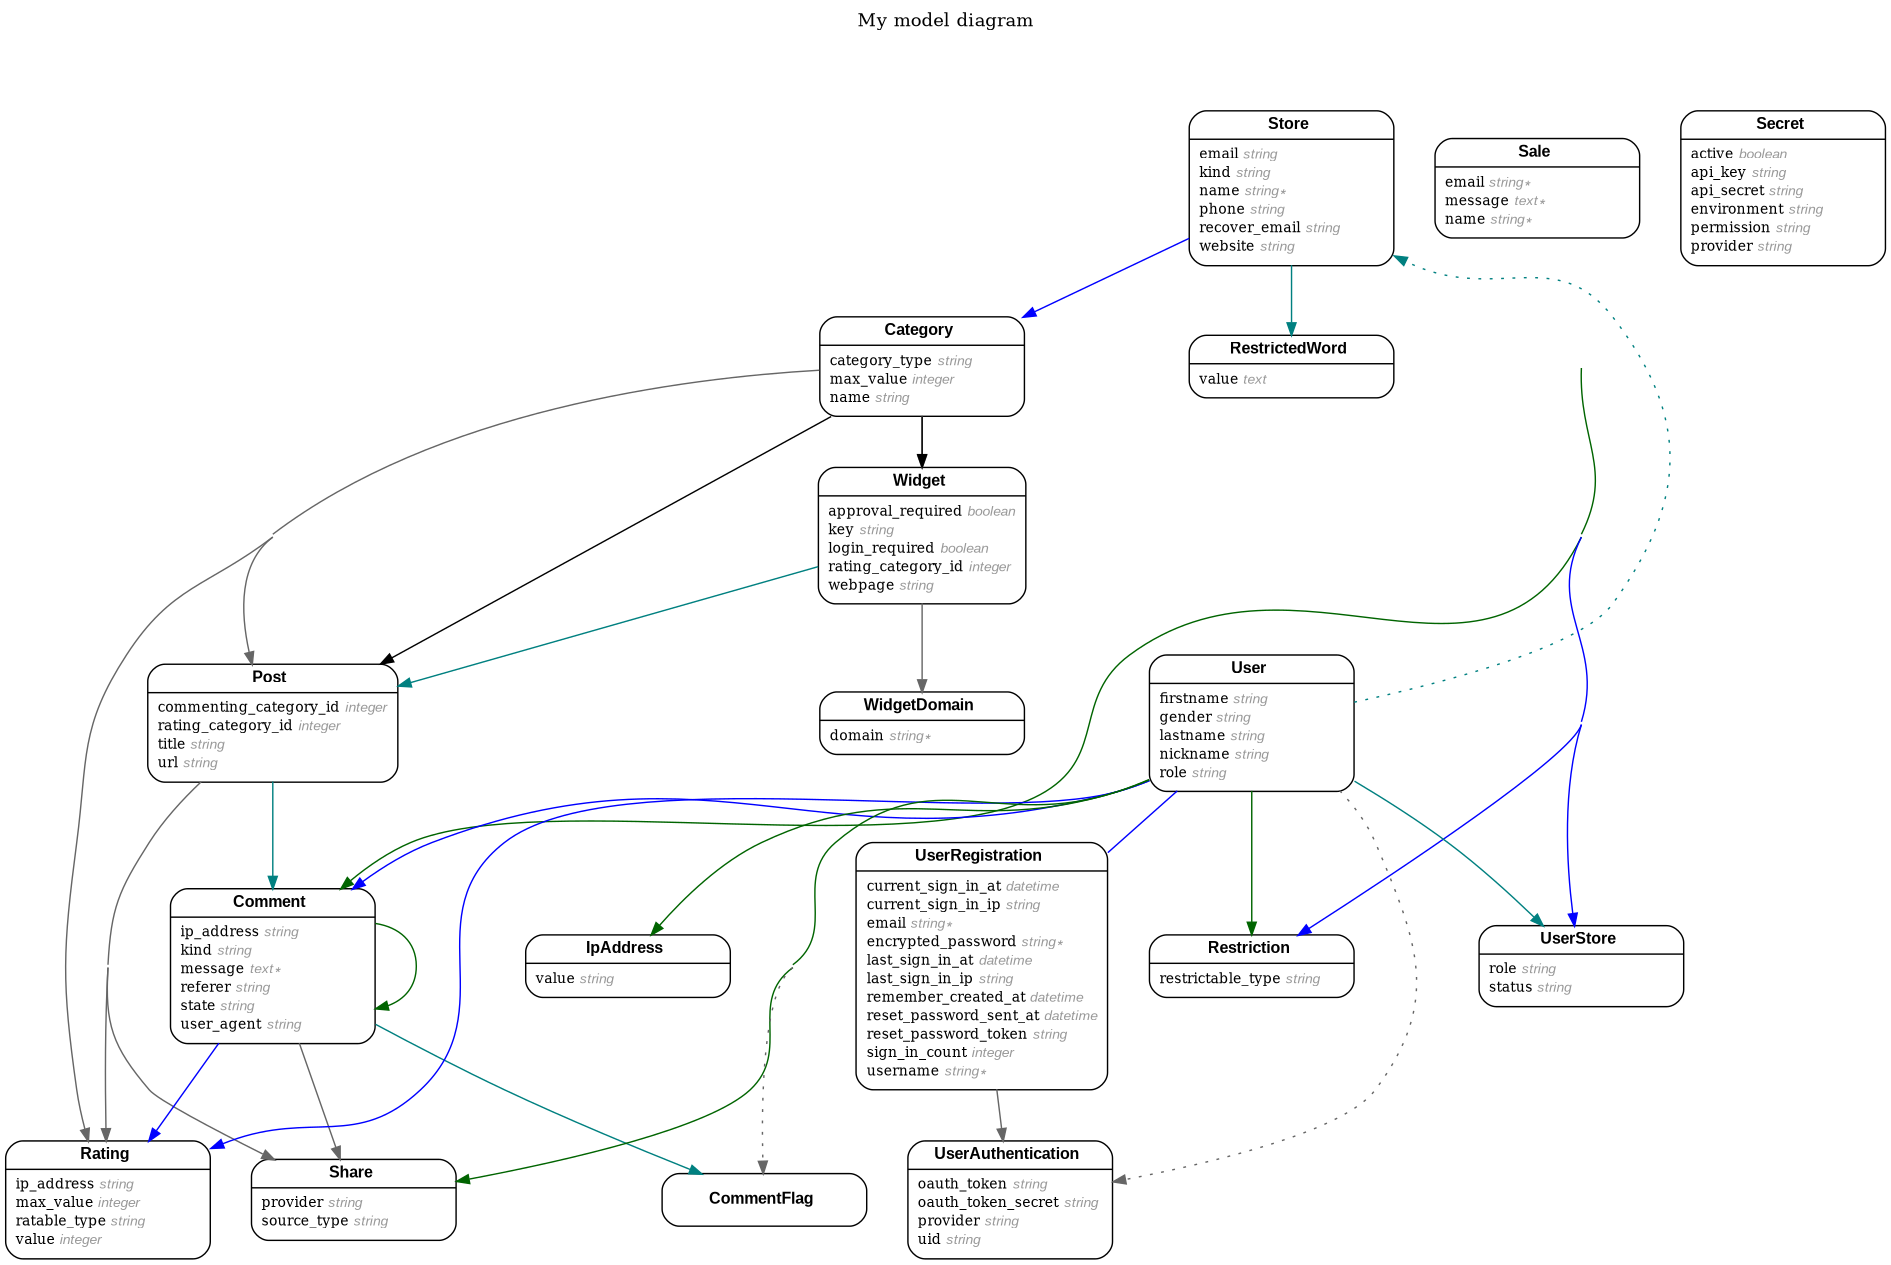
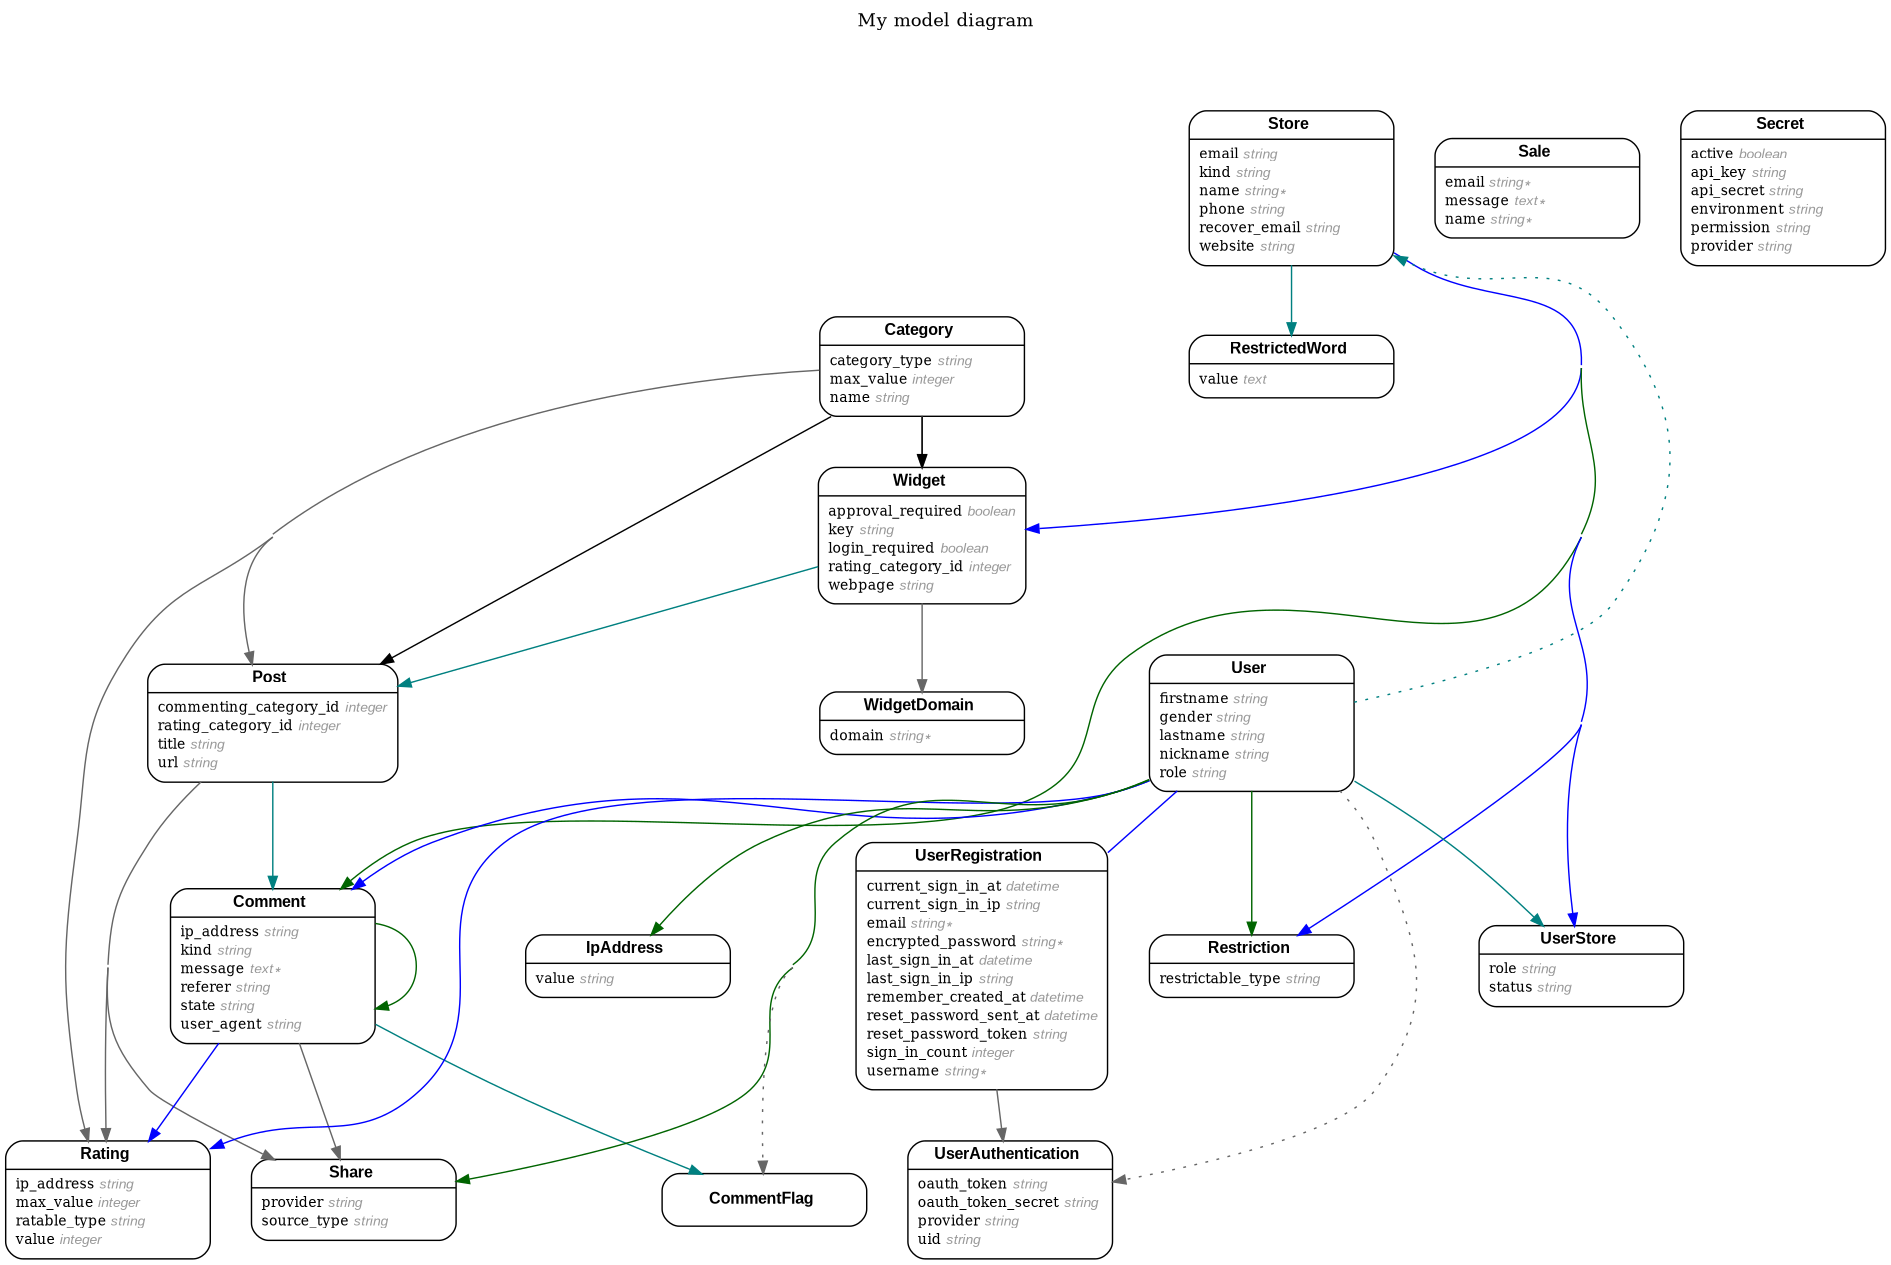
(1112, 275) -> (1503, 295)
